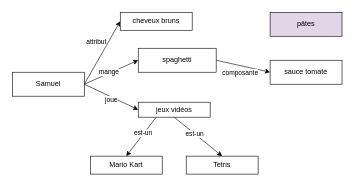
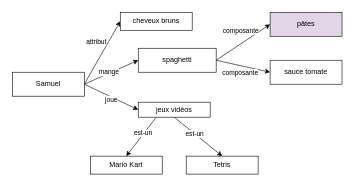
none -> (255, 34)
